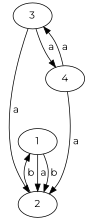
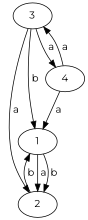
none -> (28, 75)
(70, 141) -> (53, 107)
